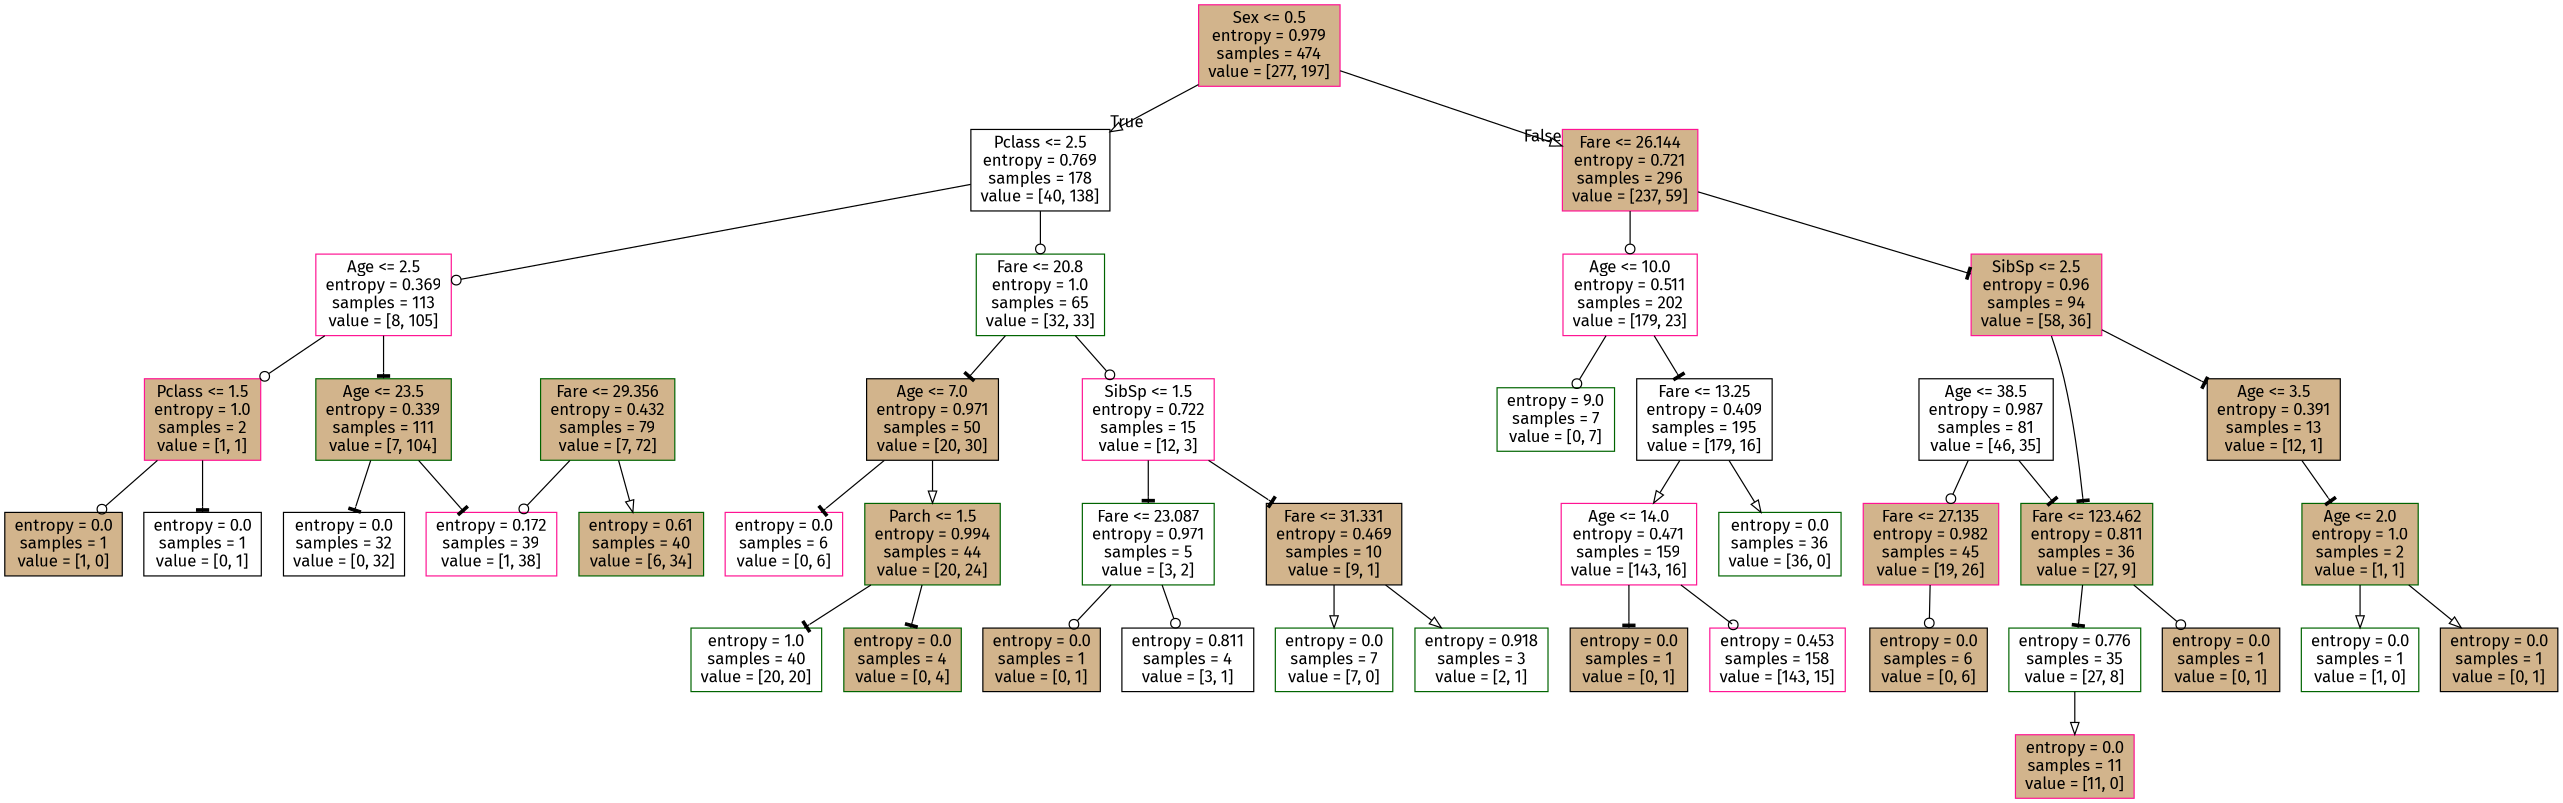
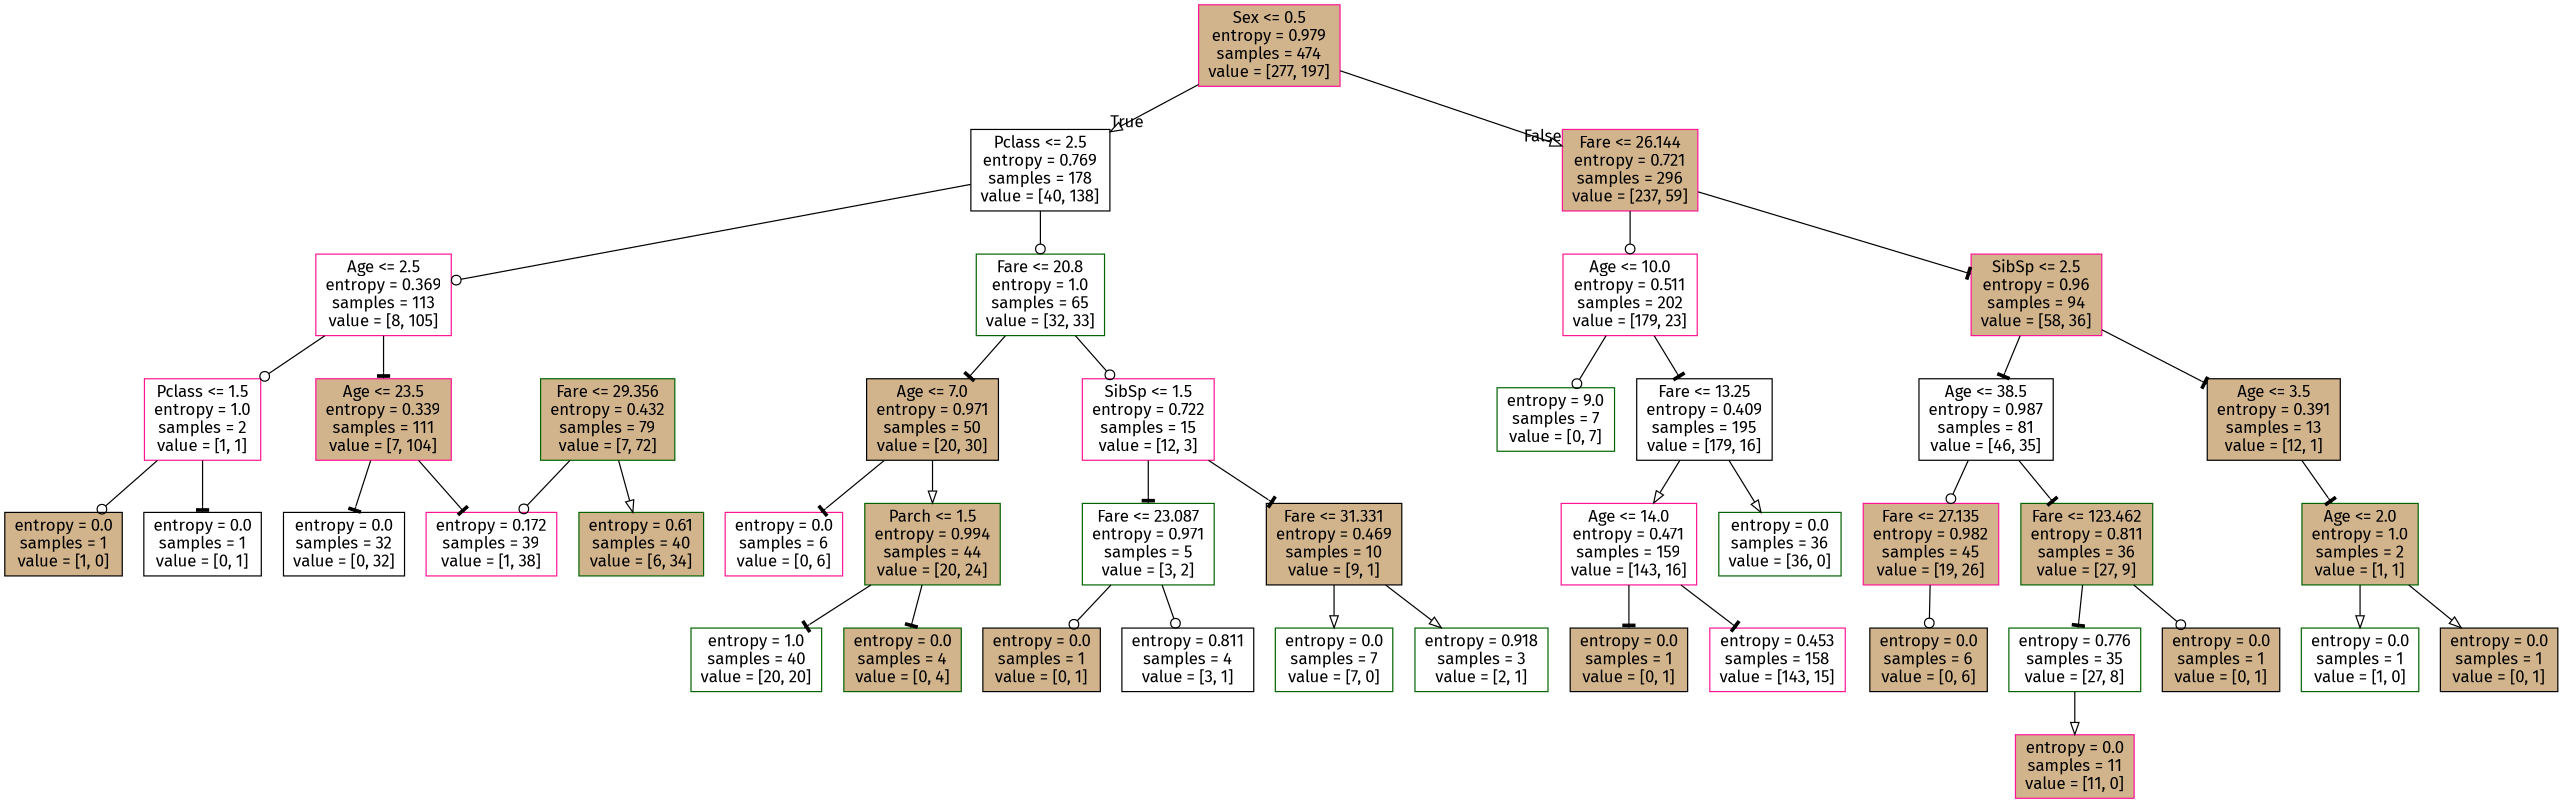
(2071, 416) -> (2013, 354)
(203, 420) -> (203, 420)
(384, 420) -> (384, 420)
(1707, 605) -> (1707, 605)
